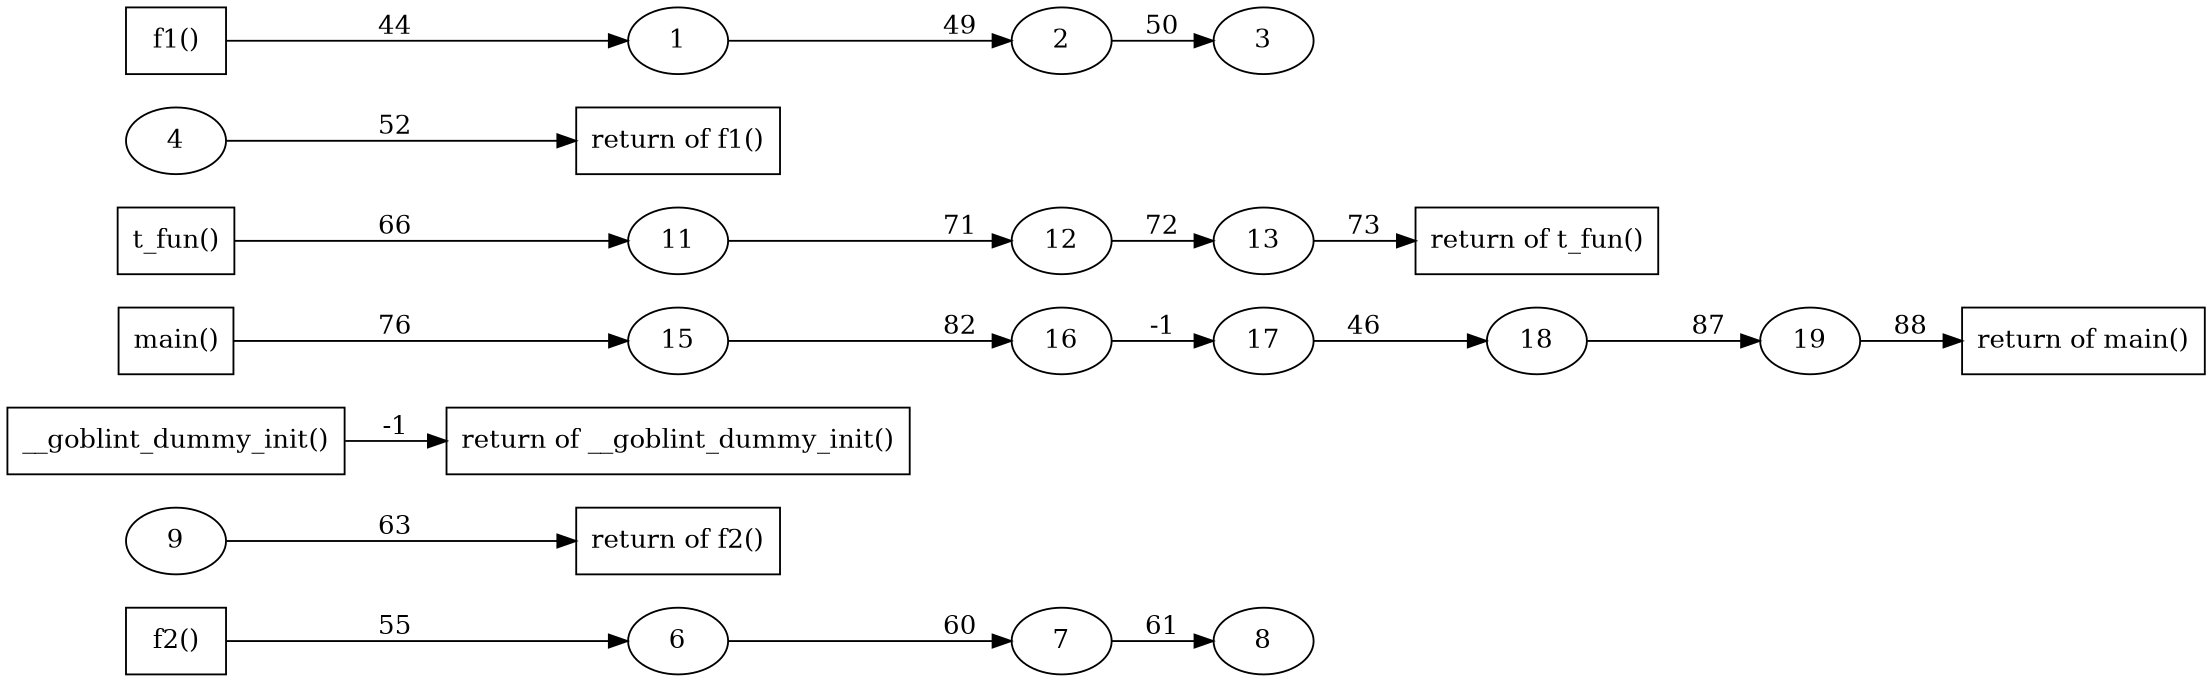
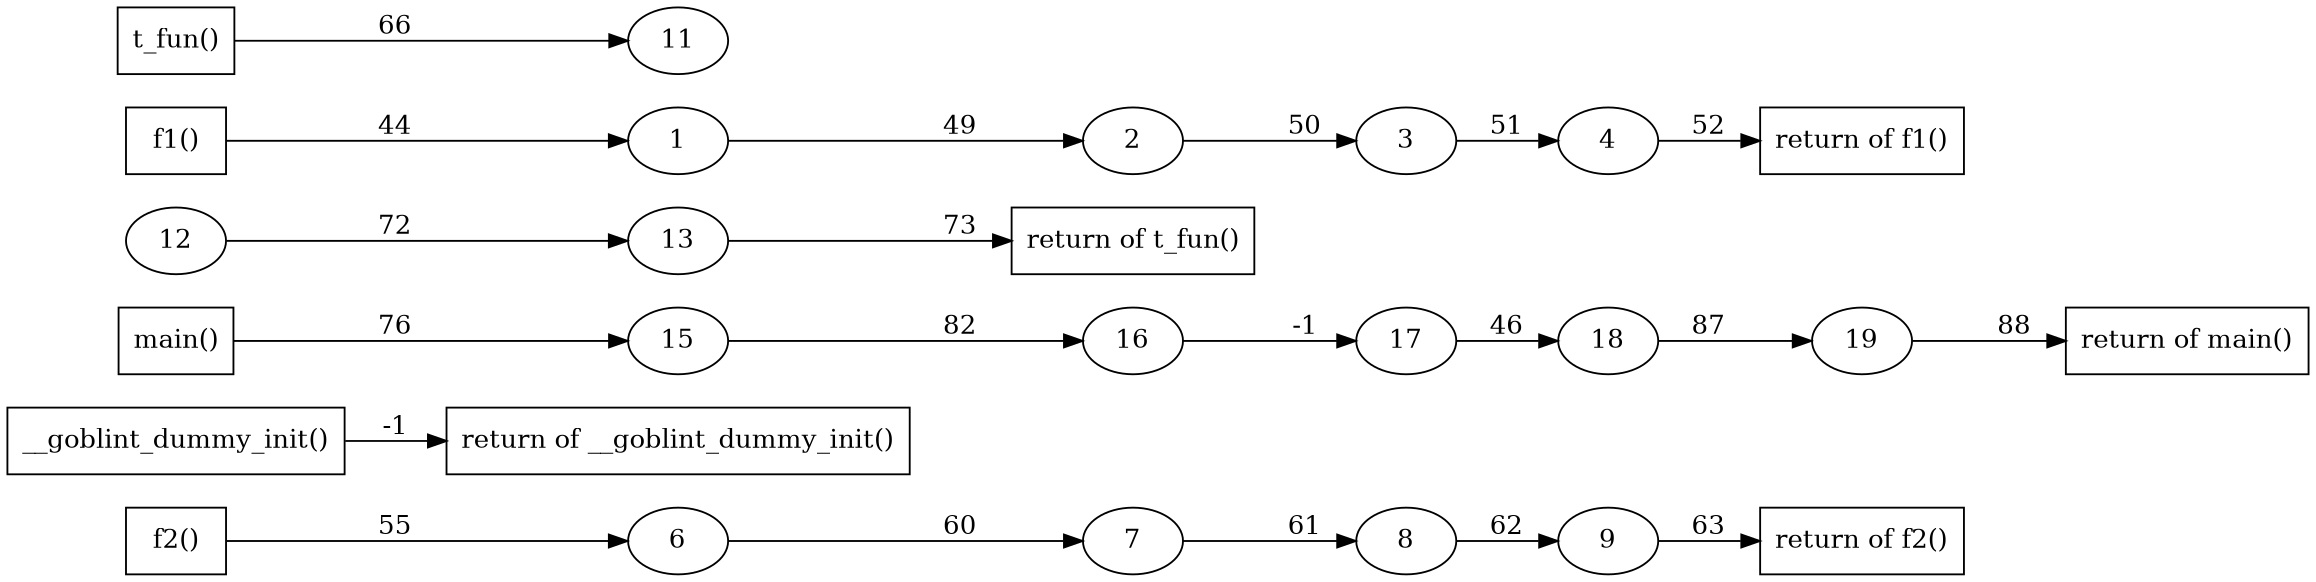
none -> (1498, 141)
(861, 241) -> none
none -> (1498, 541)
